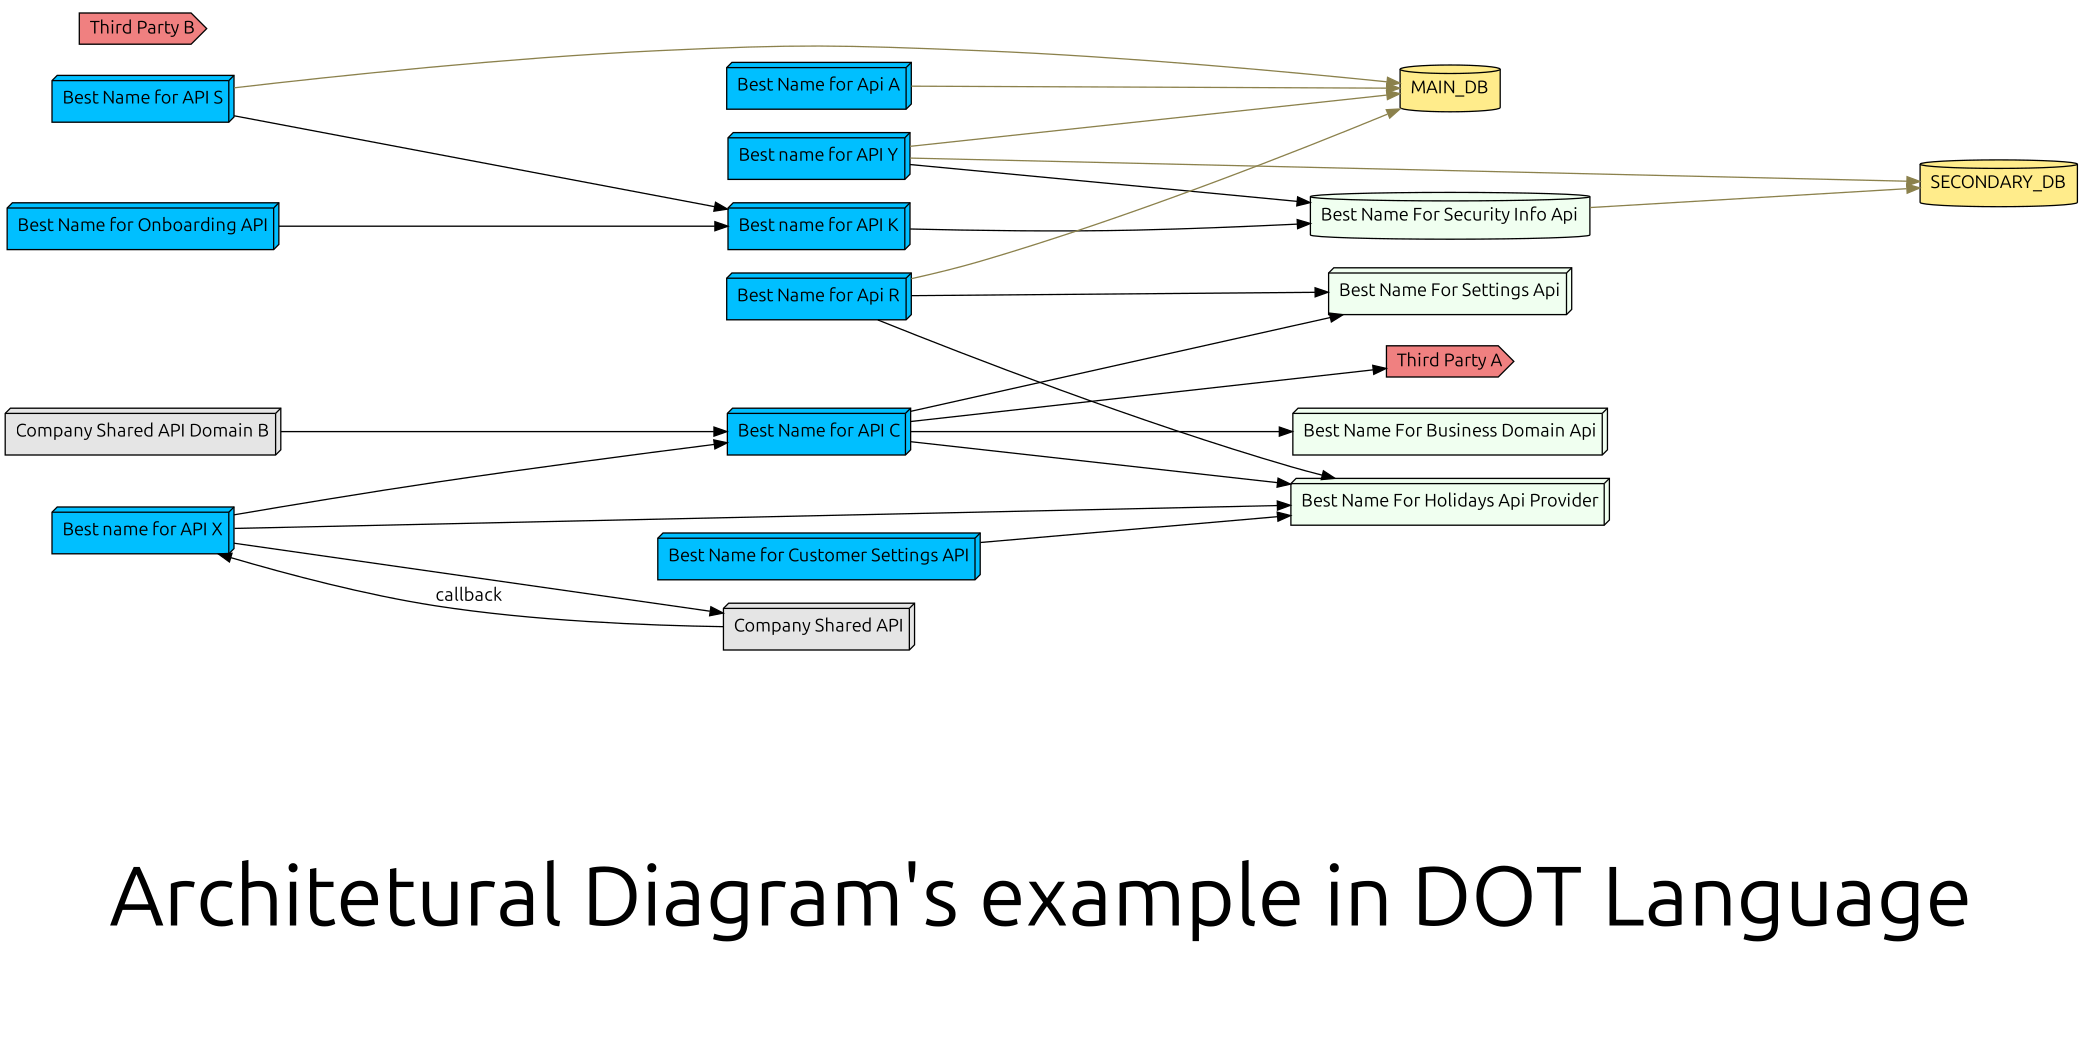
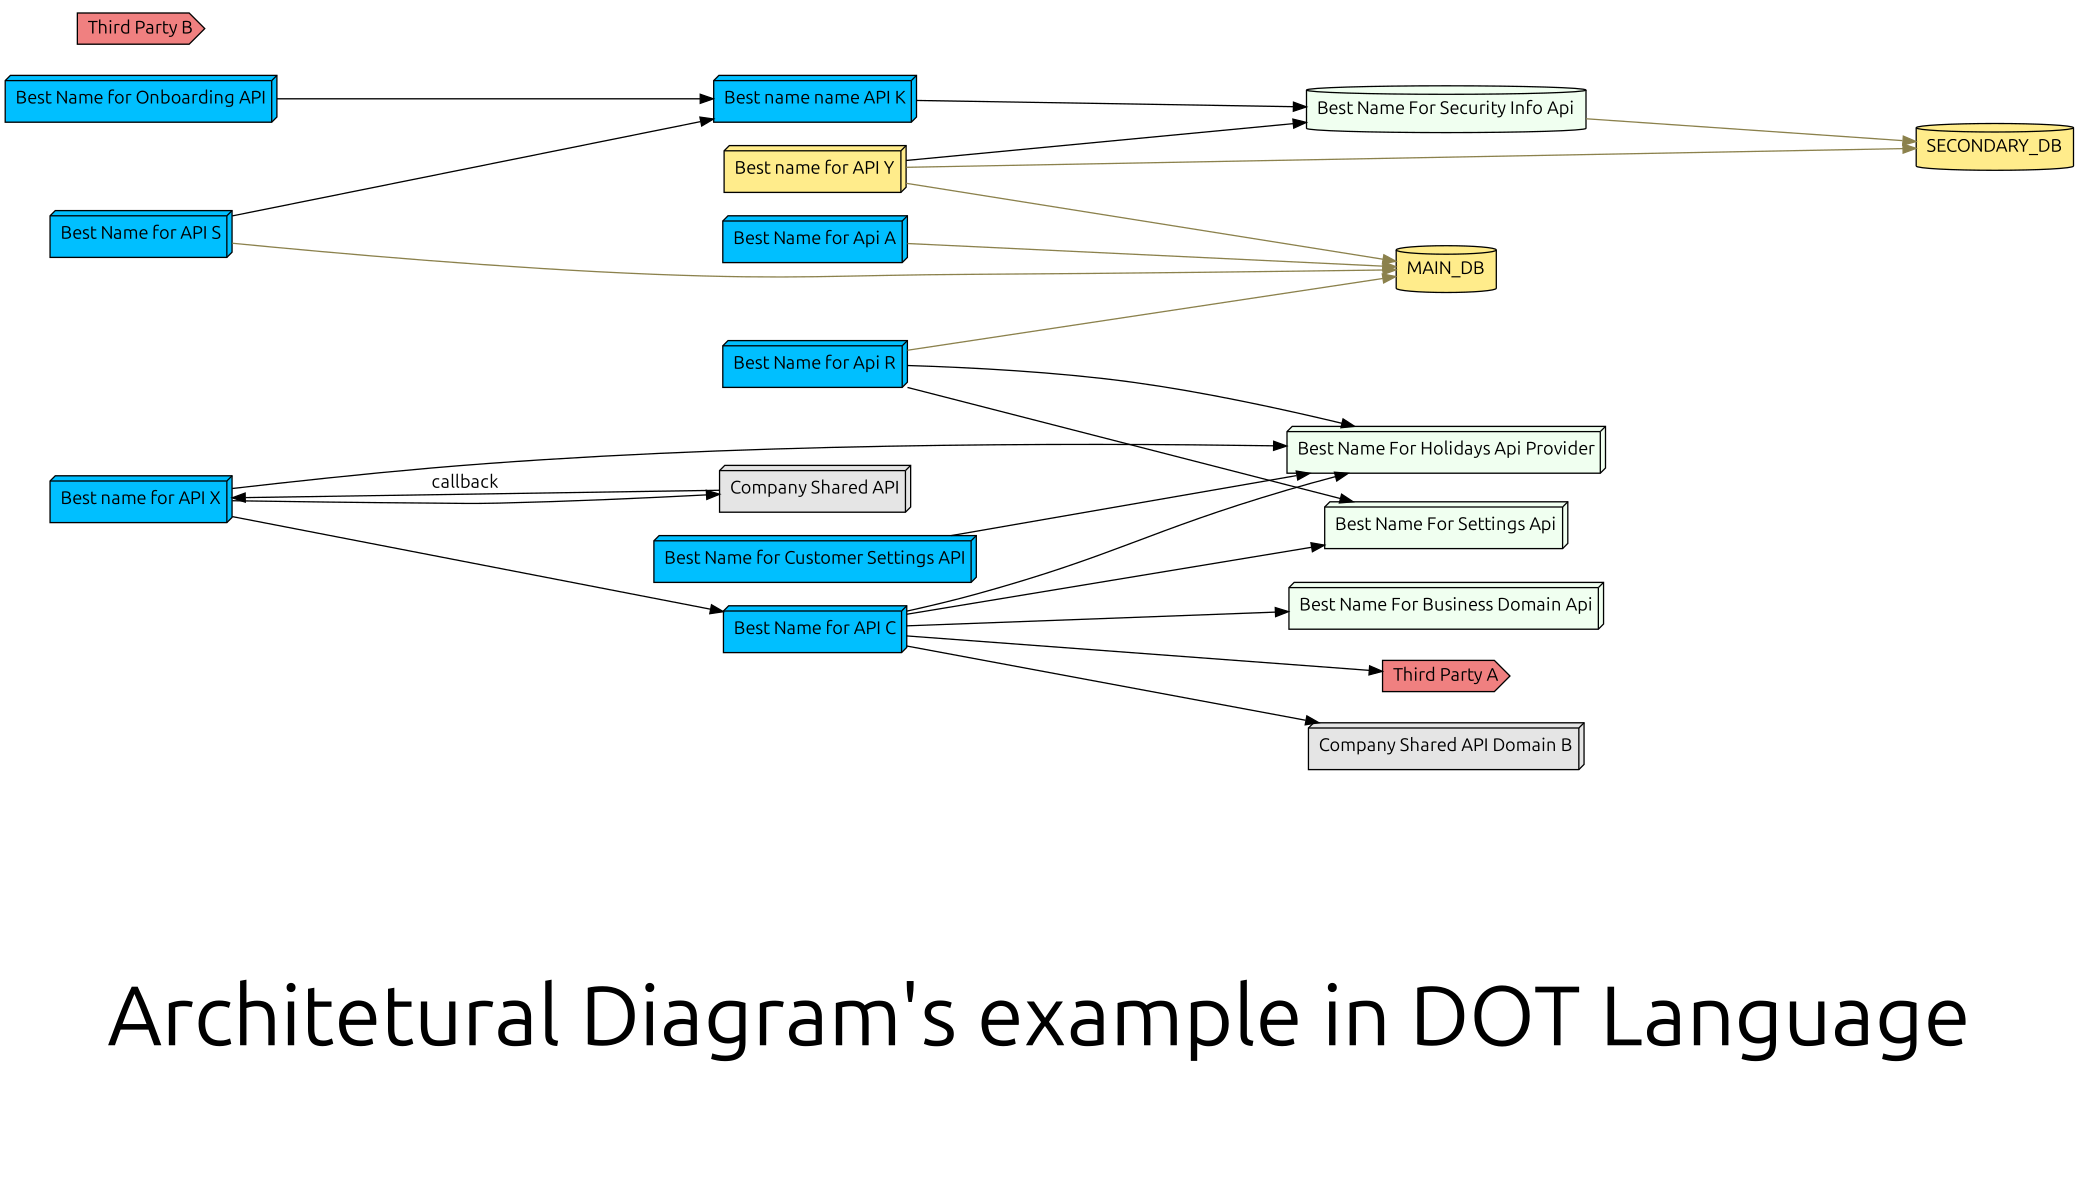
(819, 156) -> (815, 169)
(819, 226) -> (815, 99)
(497, 432) -> (1106, 683)
